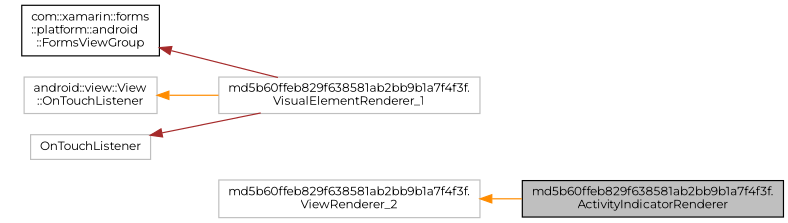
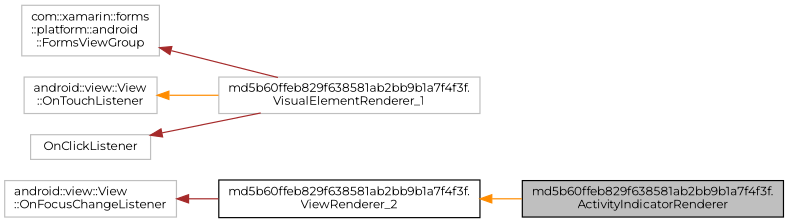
(91, 31) -> (91, 31)
(91, 147) -> (91, 147)
none -> (91, 199)
(349, 199) -> (349, 199)
